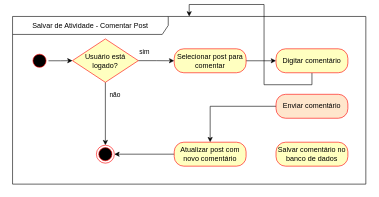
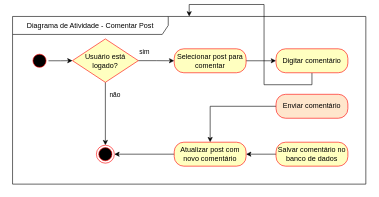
(90, 26) -> (90, 26)
none -> (251, 155)
